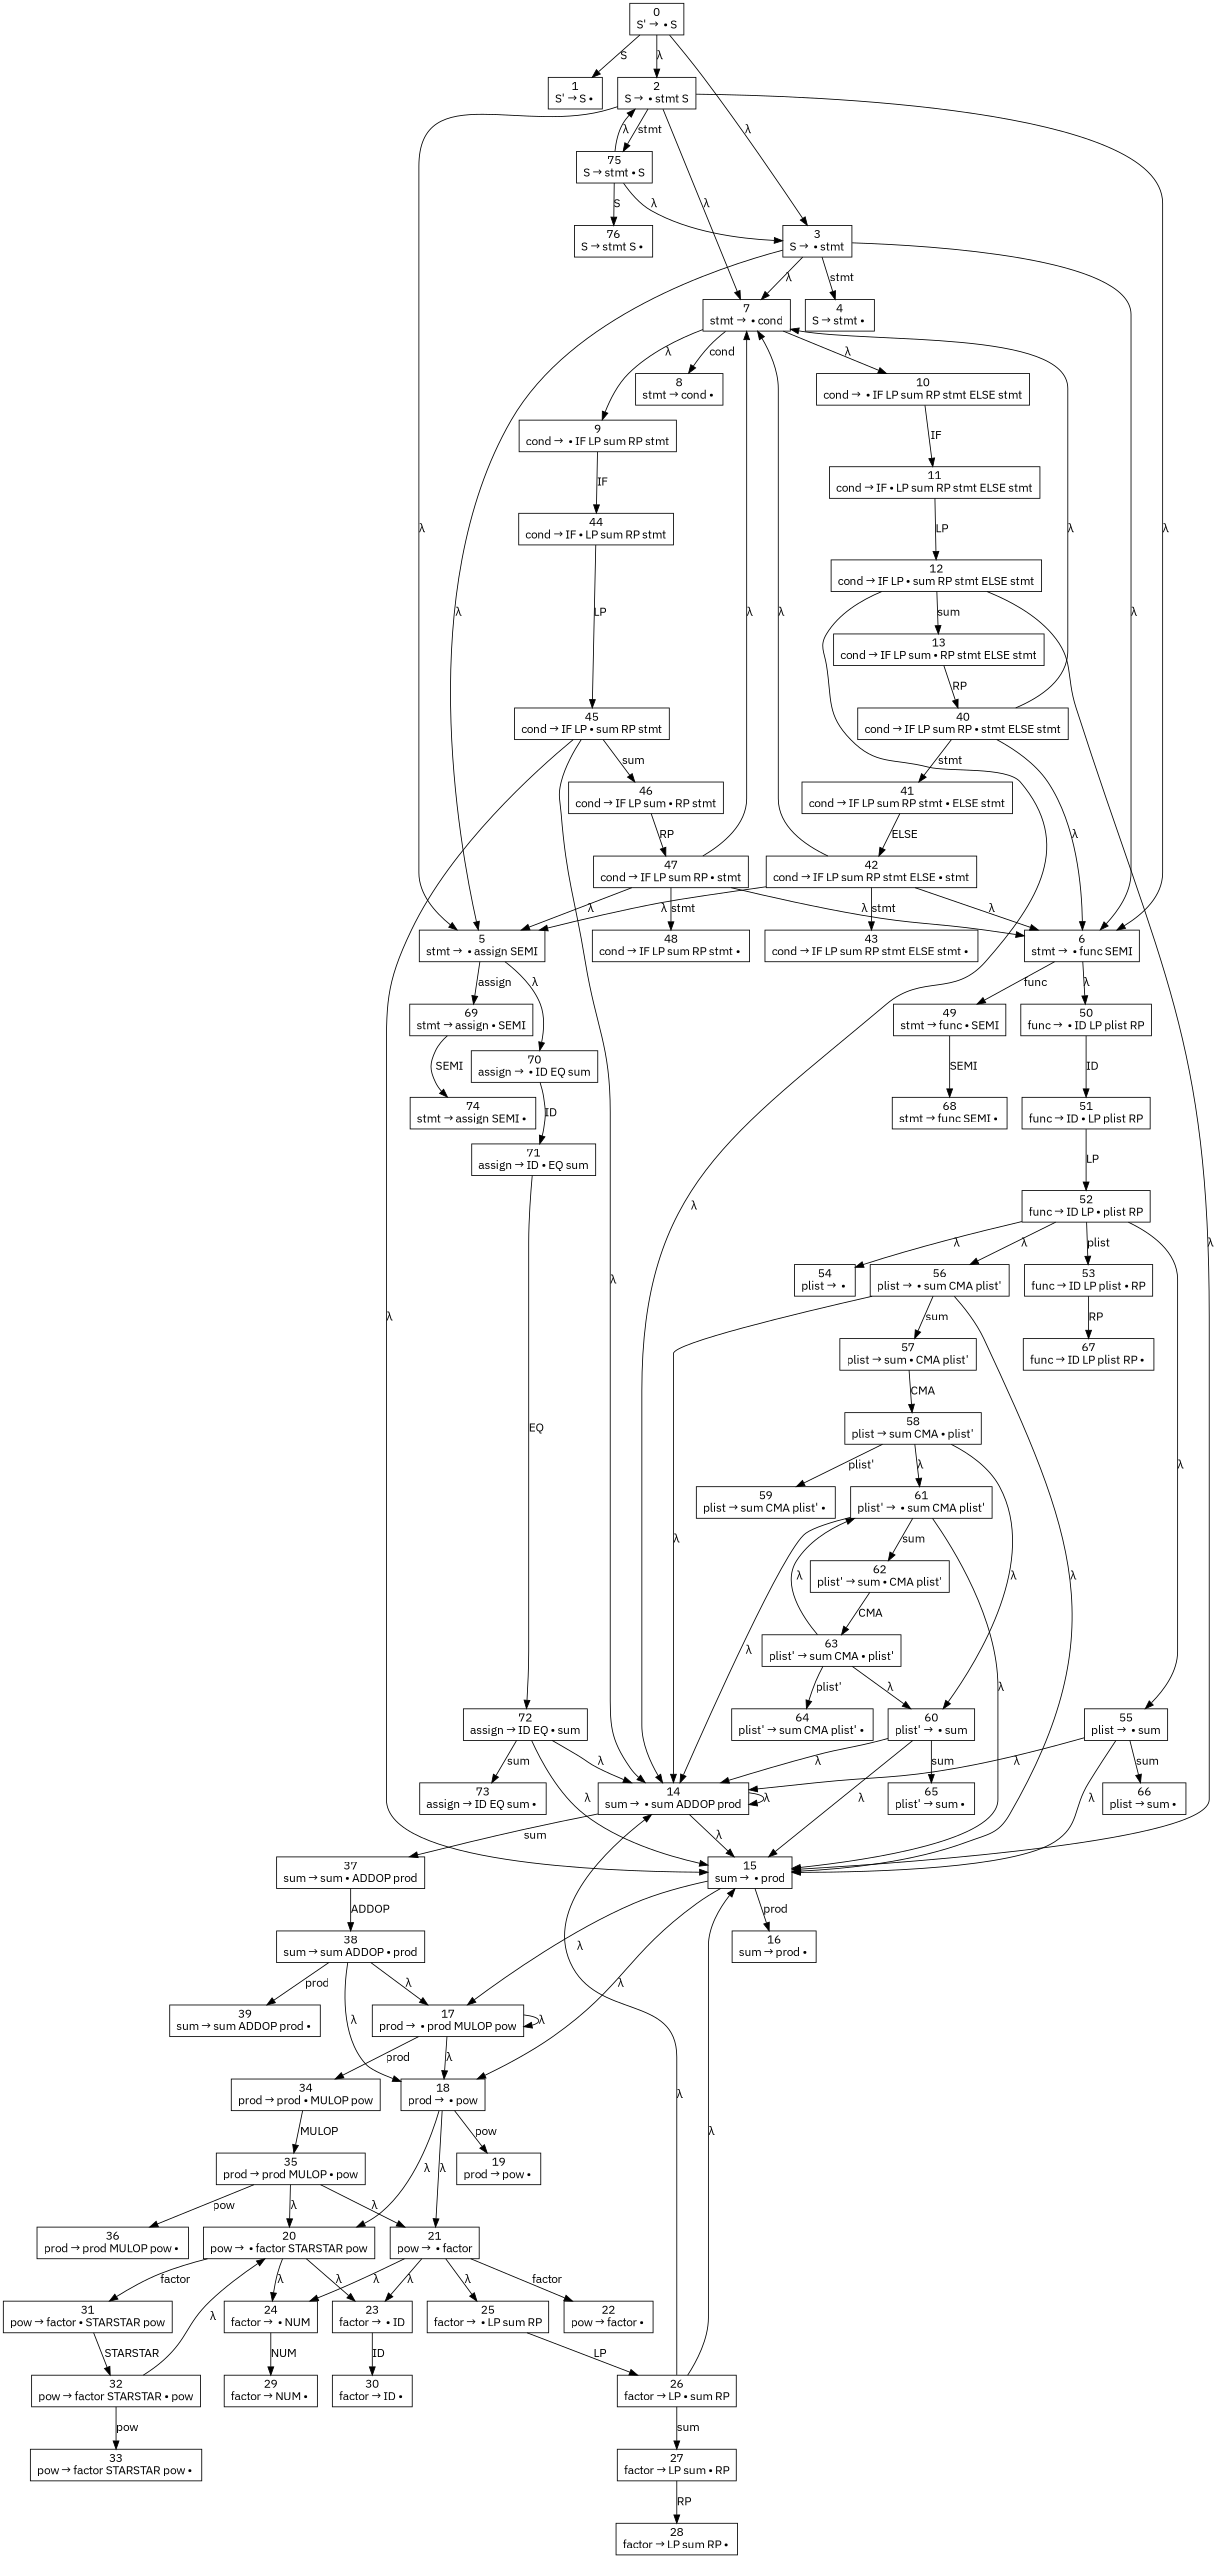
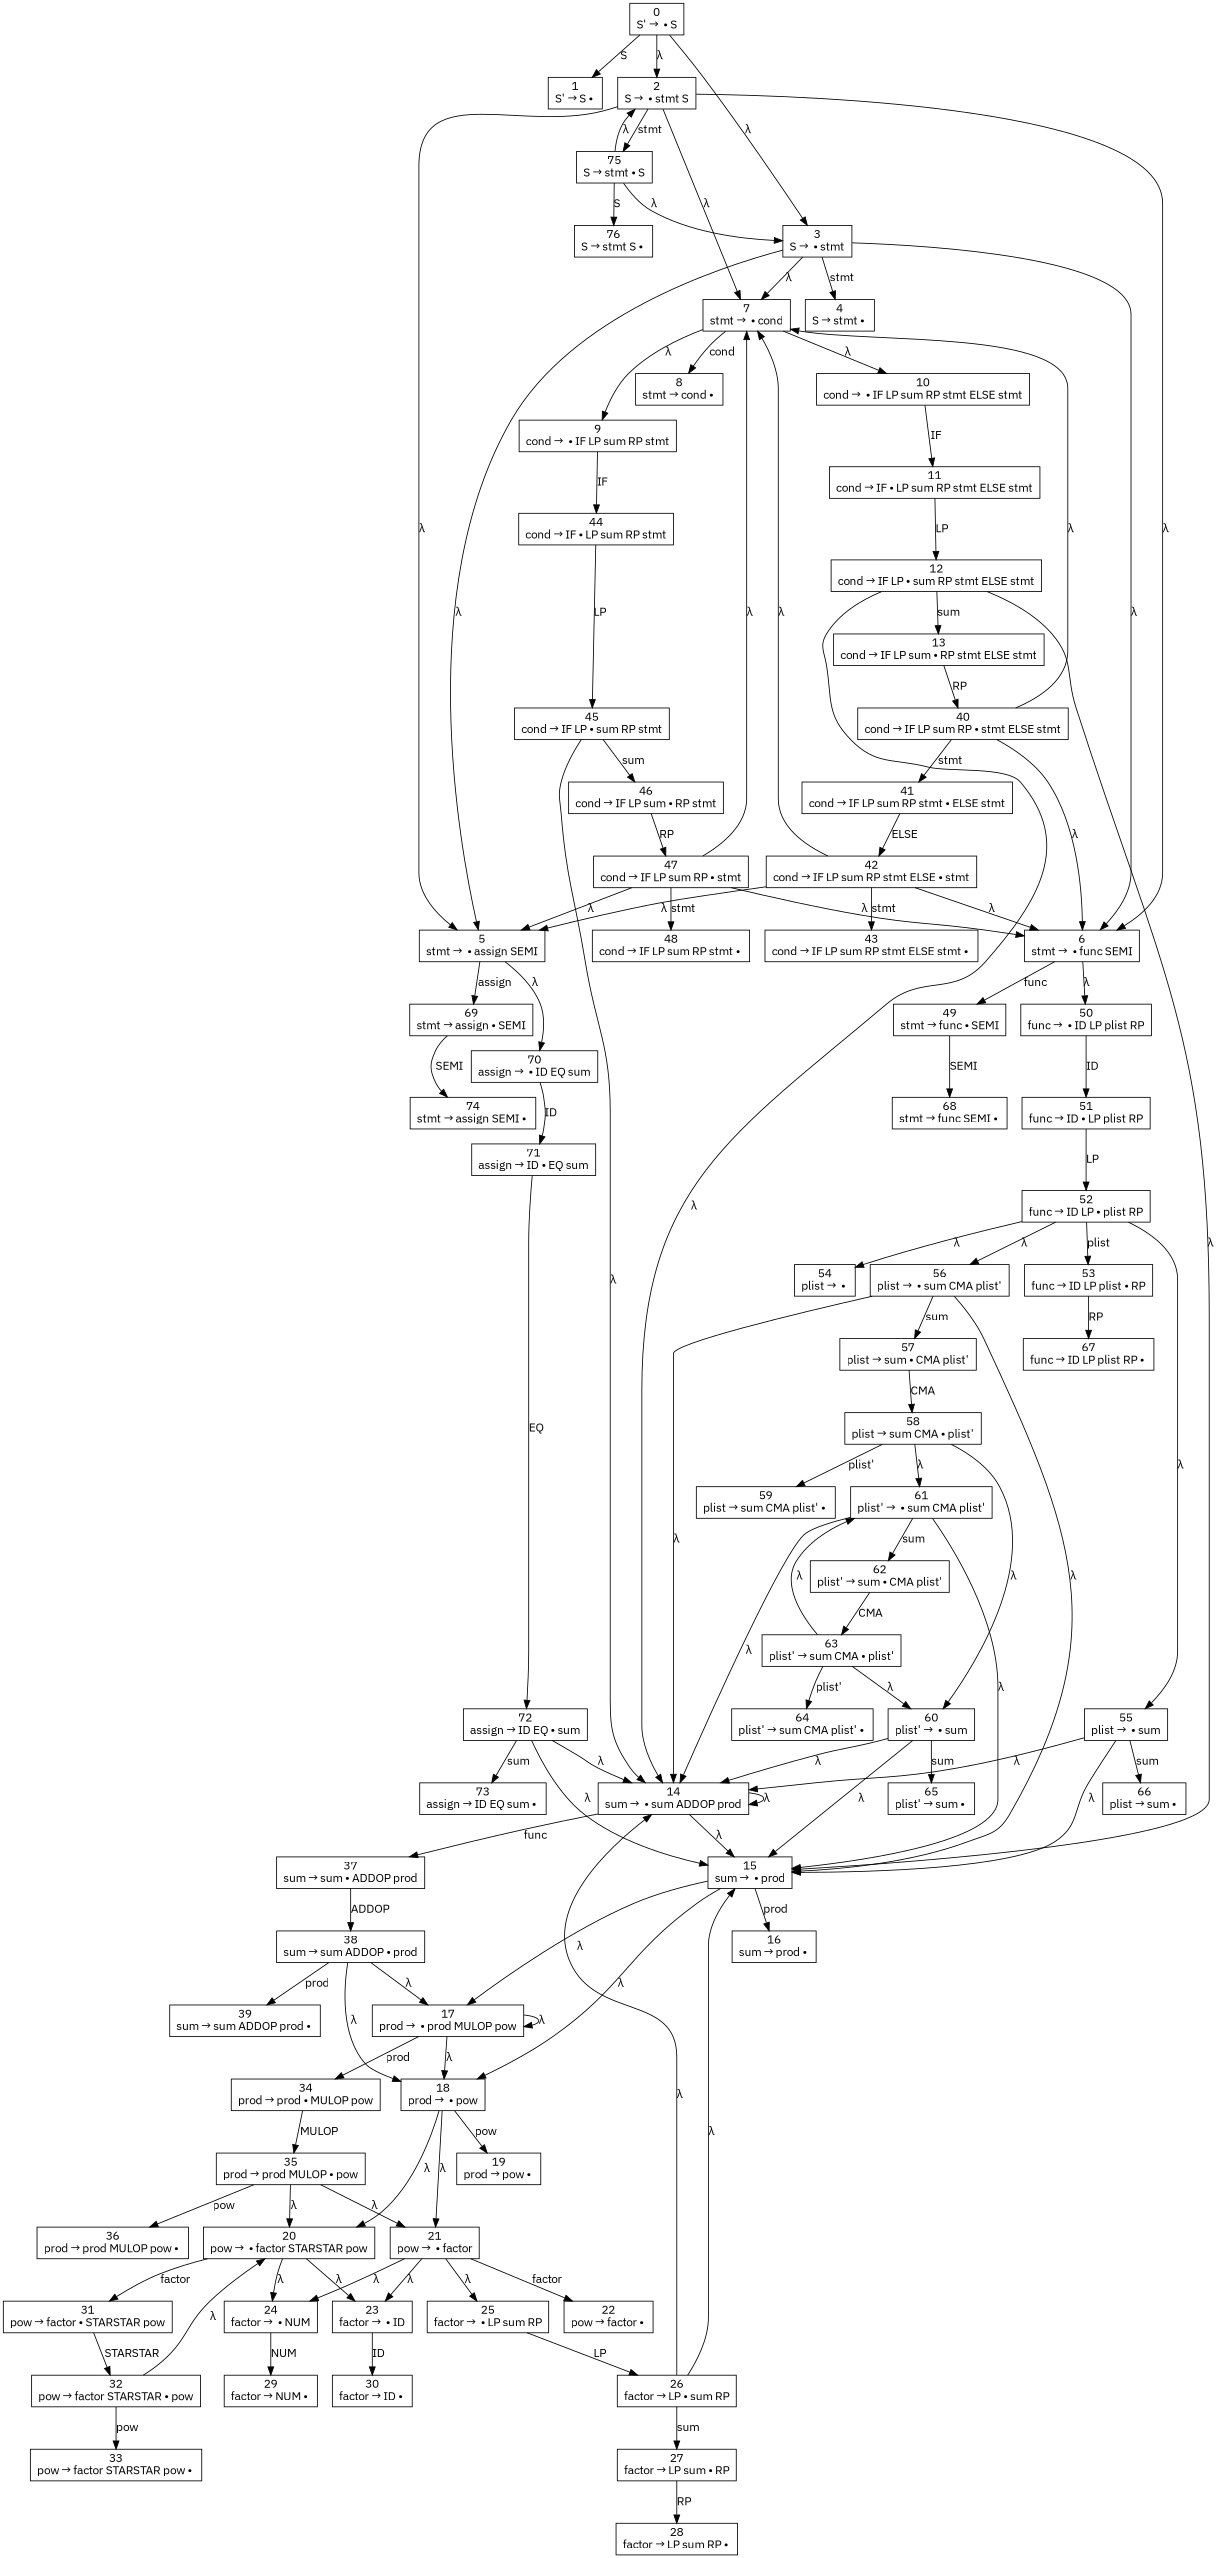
(386, 1405) -> none
(535, 1836) -> (535, 1836)
